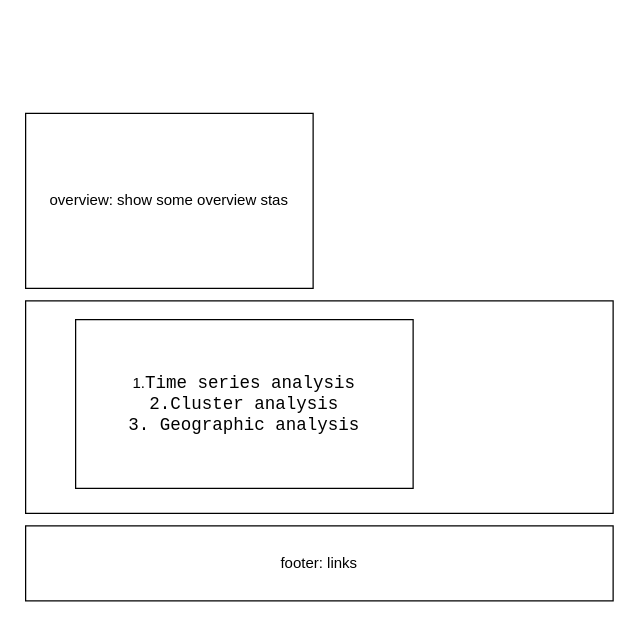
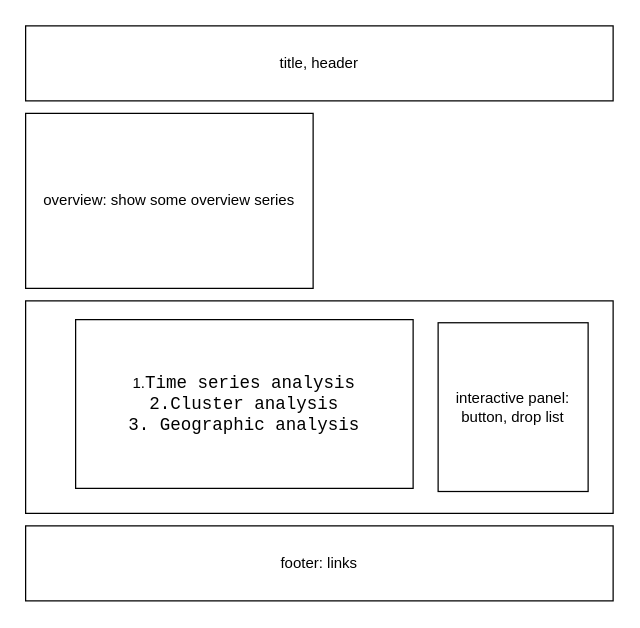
none -> (319, 63)
(169, 201) -> (169, 201)
none -> (513, 407)
